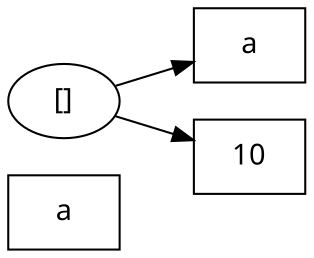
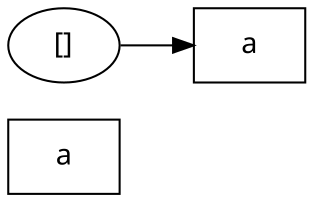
(250, 157) -> none
